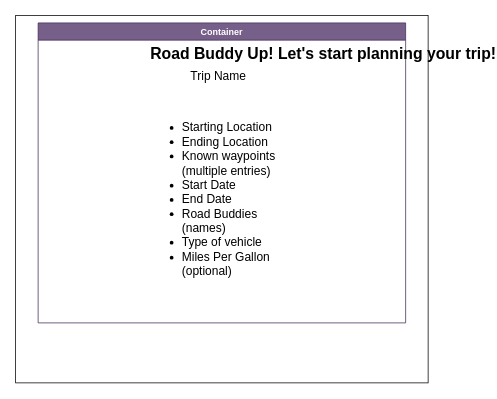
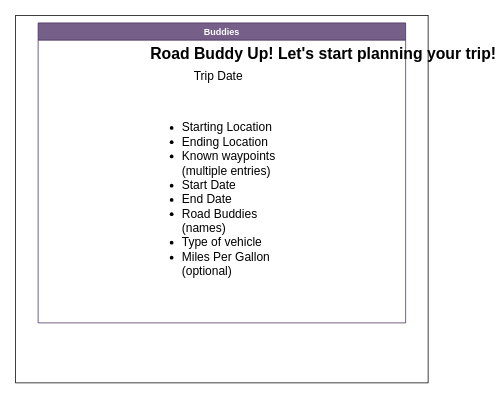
(221, 32) -> (221, 32)
(218, 75) -> (218, 75)
